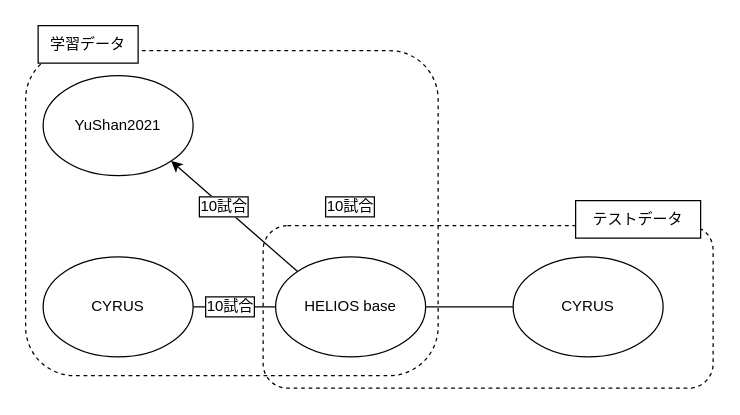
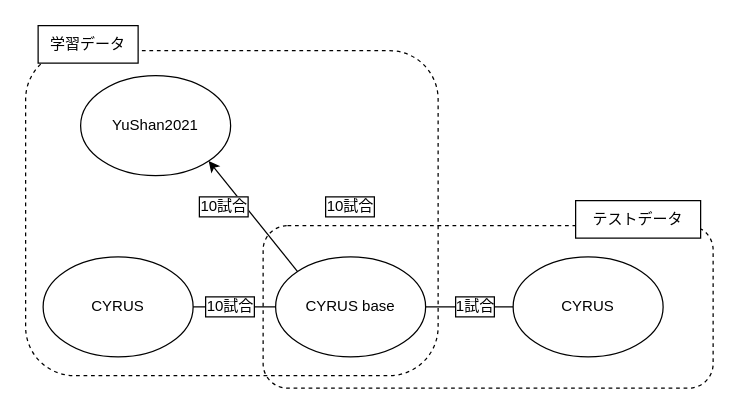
(118, 126) -> (156, 126)
(351, 307) -> (351, 307)
none -> (476, 307)
